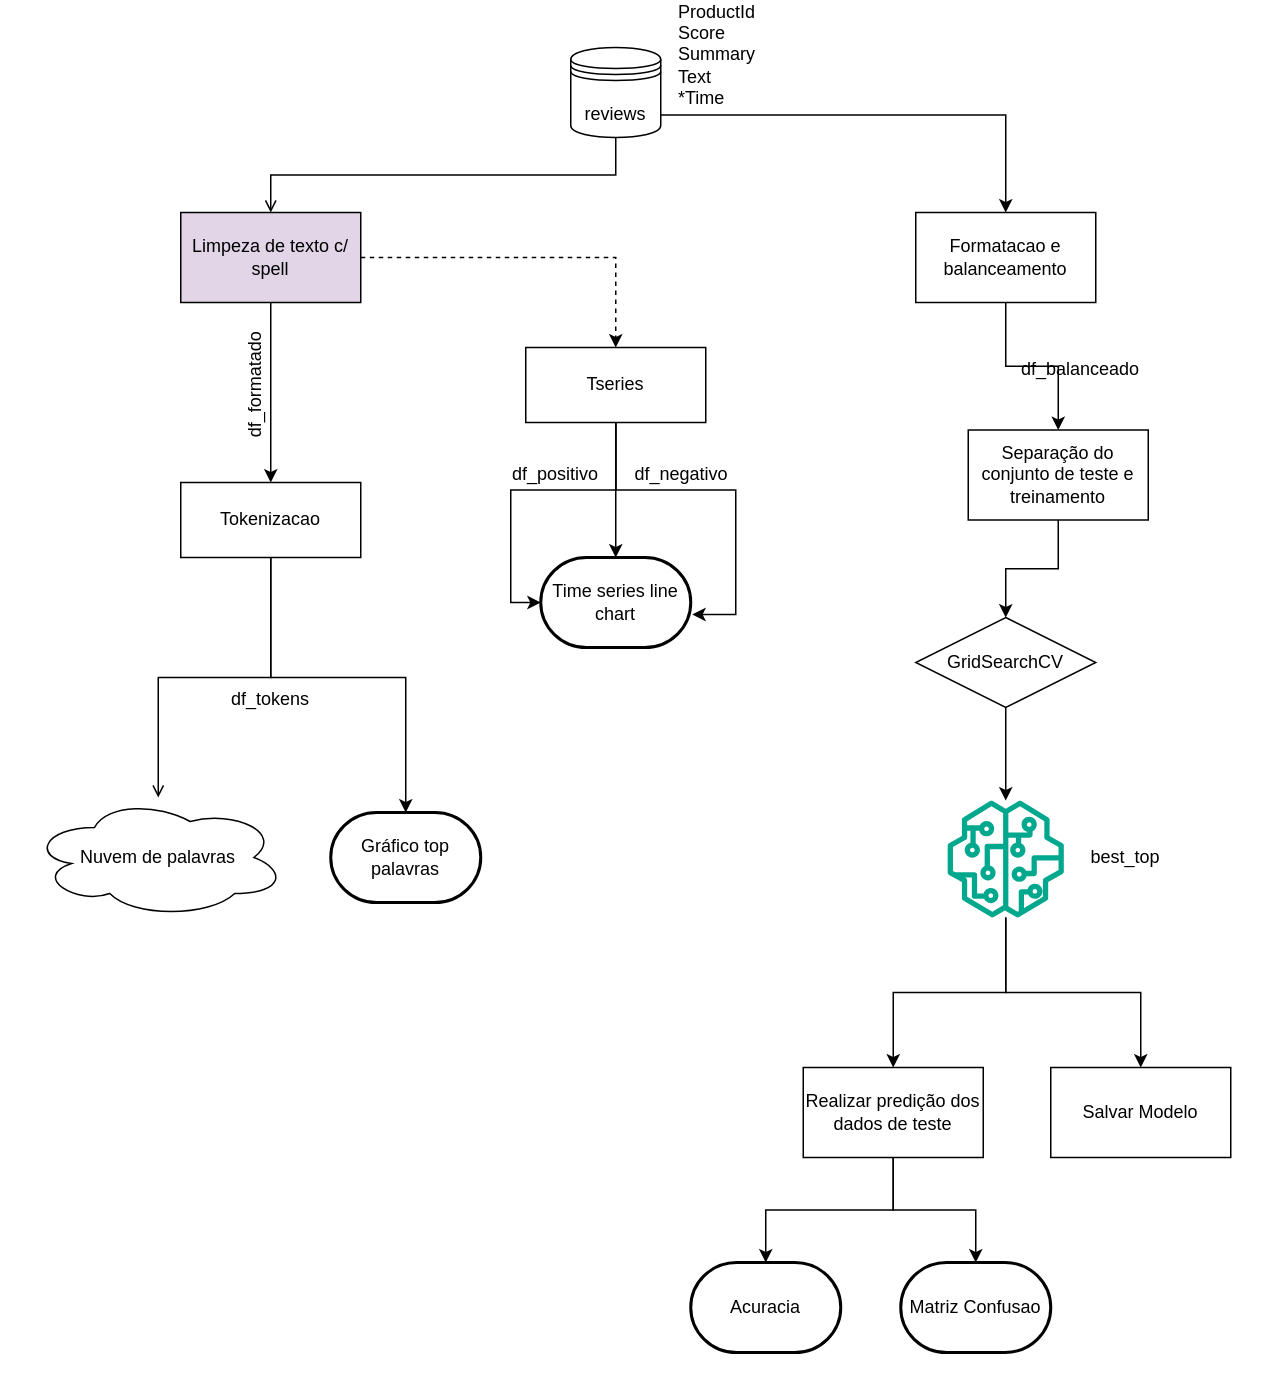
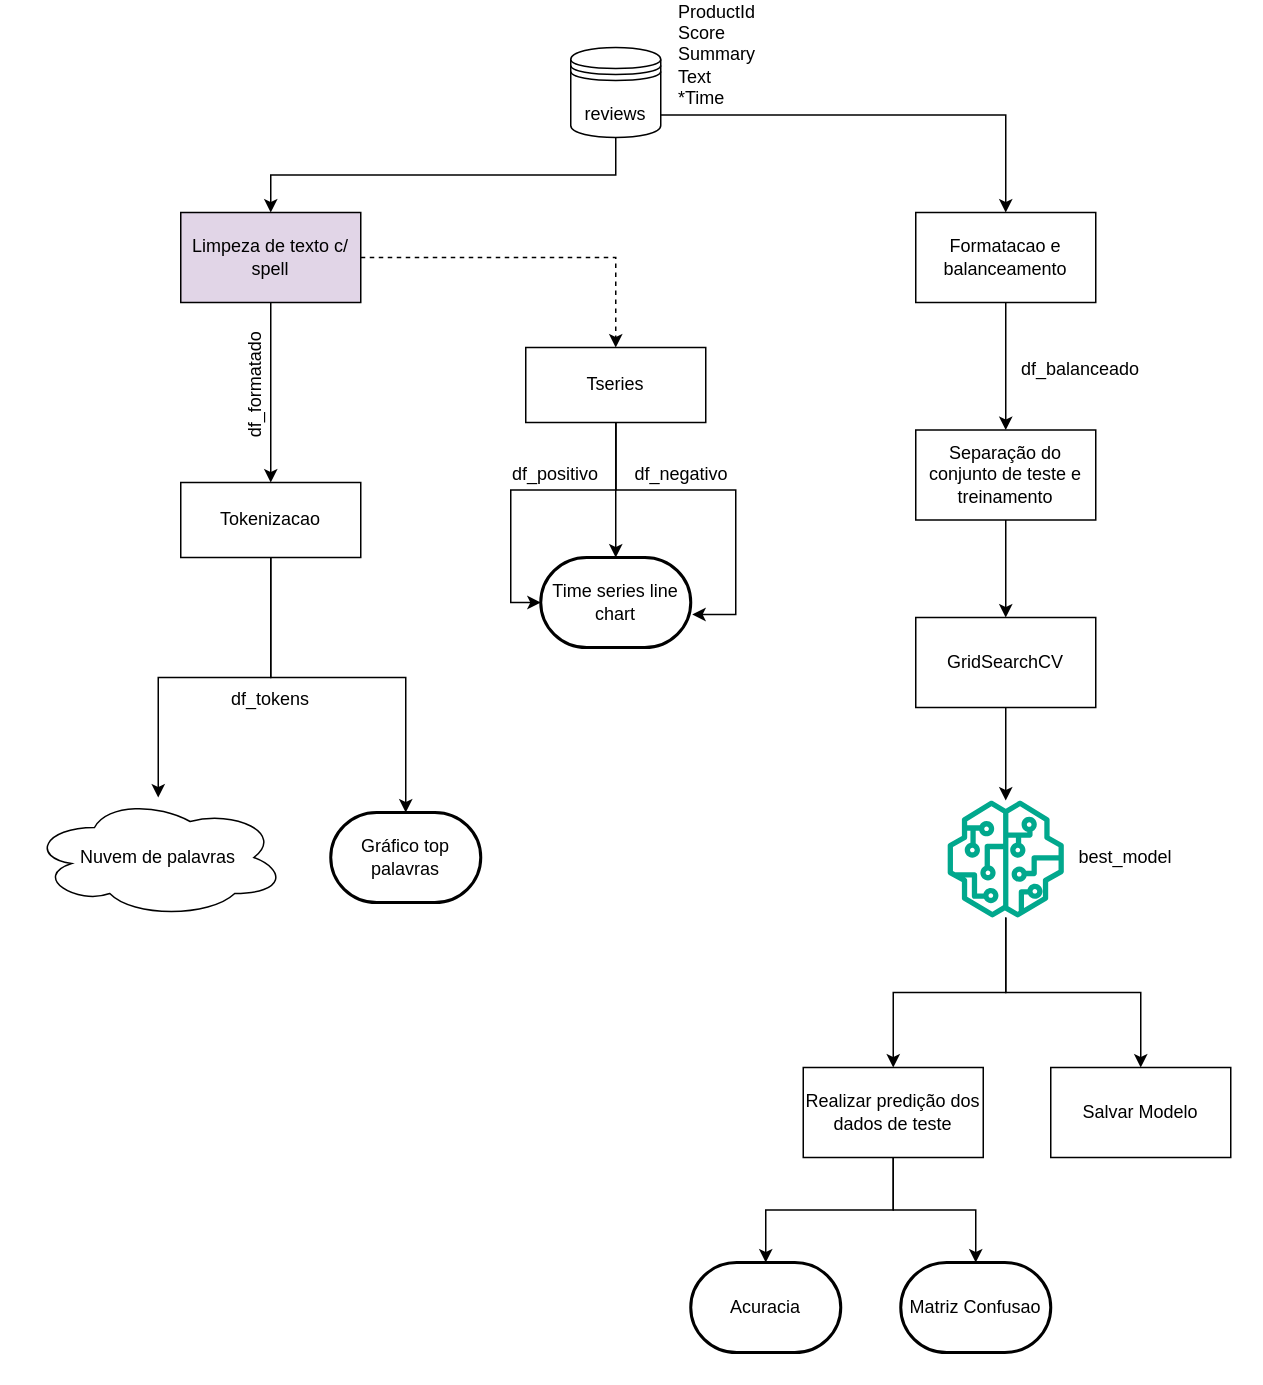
(271, 203) -> (271, 201)
(1058, 475) -> (1006, 475)
(1006, 662) -> (1006, 662)
(158, 788) -> (158, 786)
(1126, 857) -> (1126, 857)
